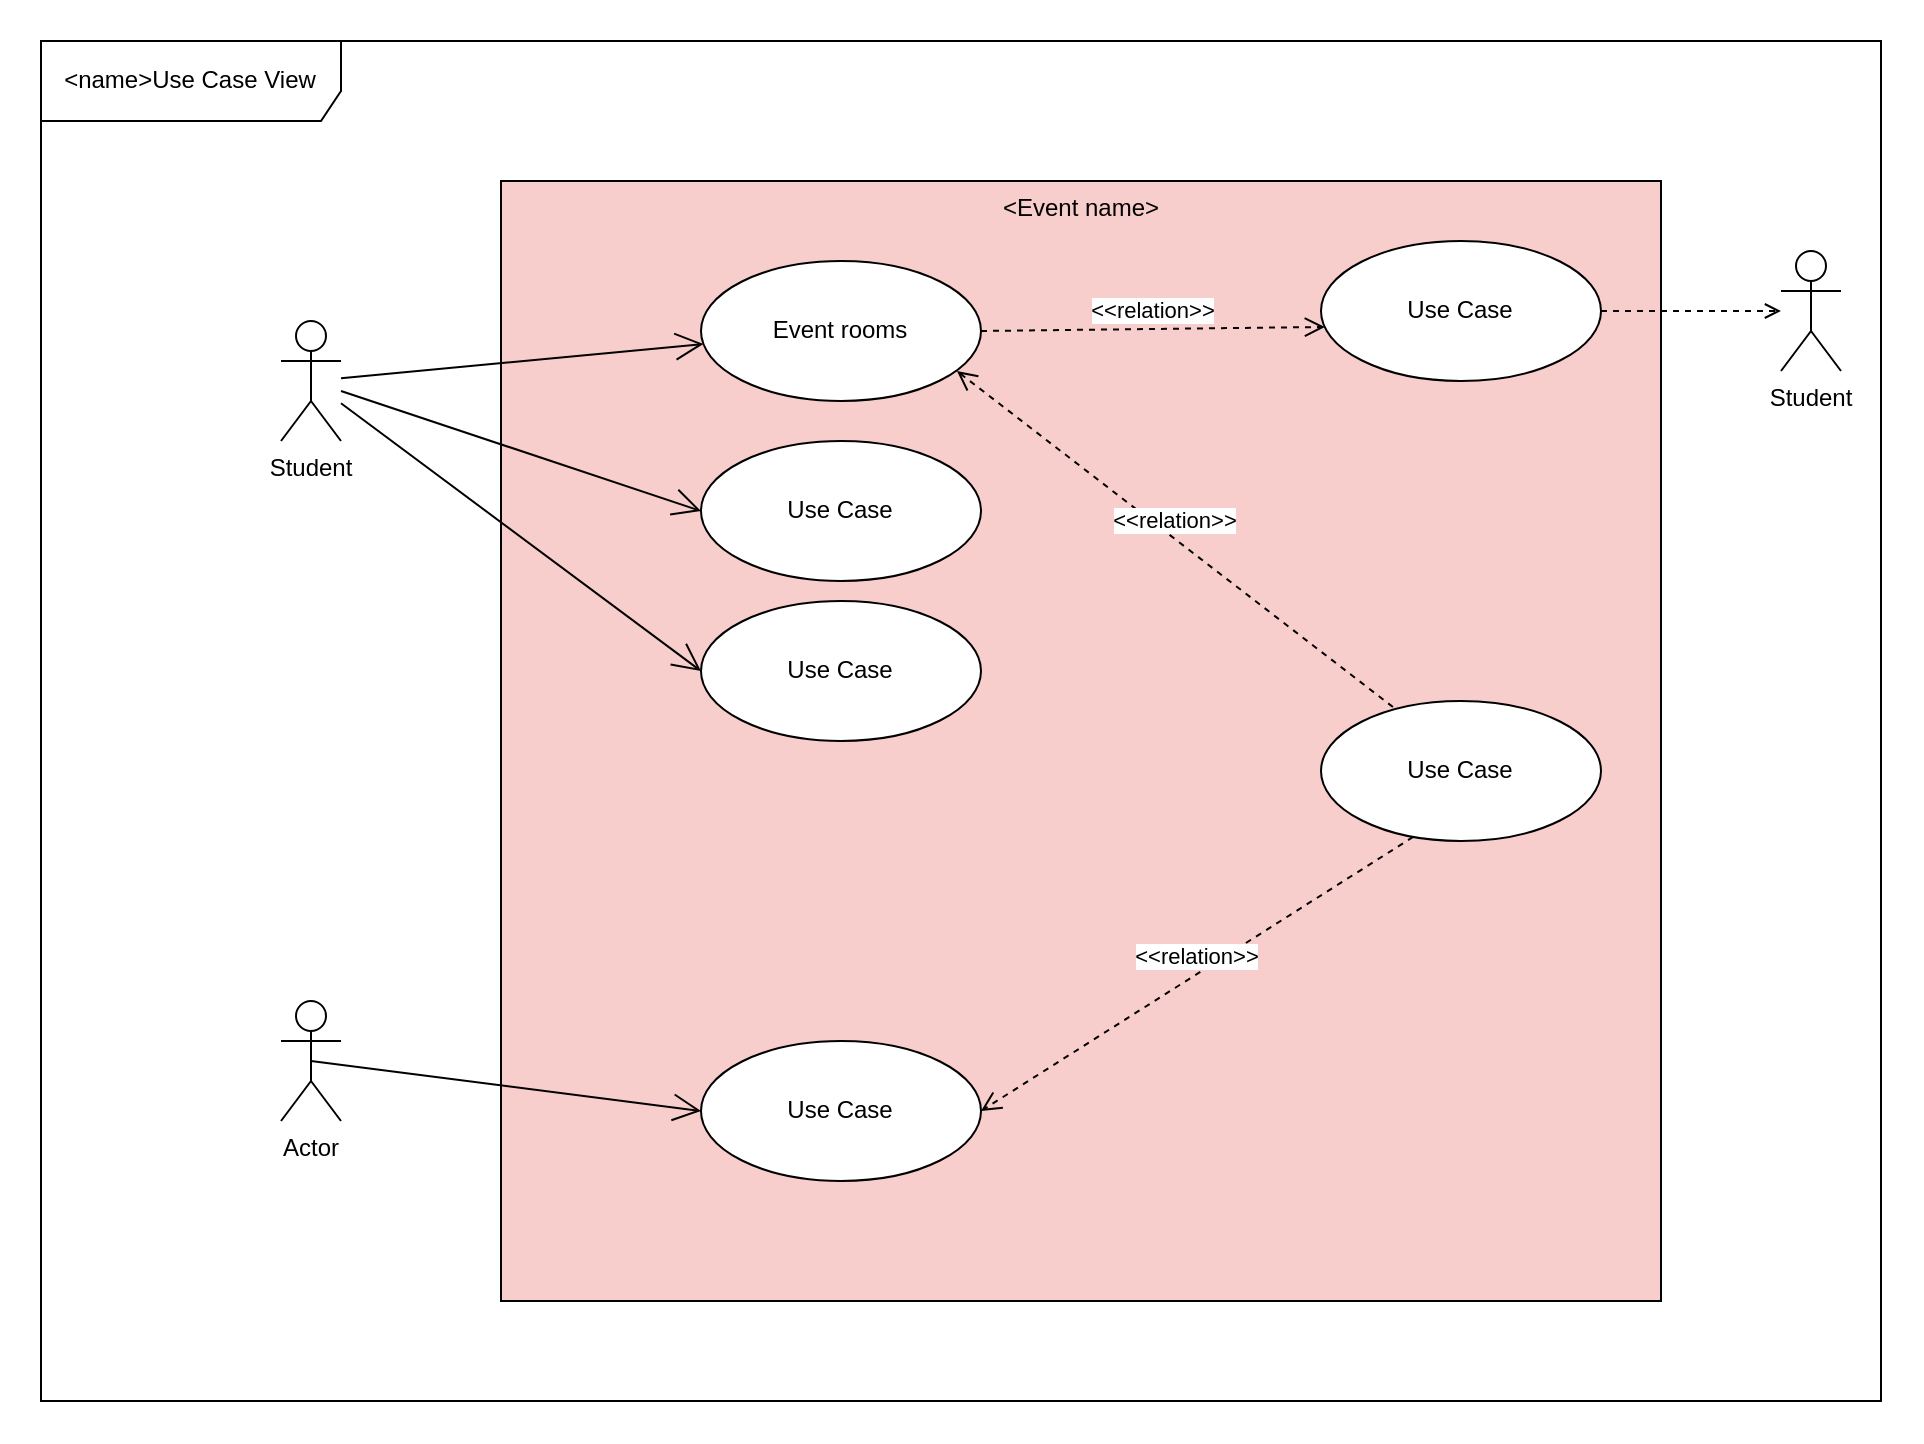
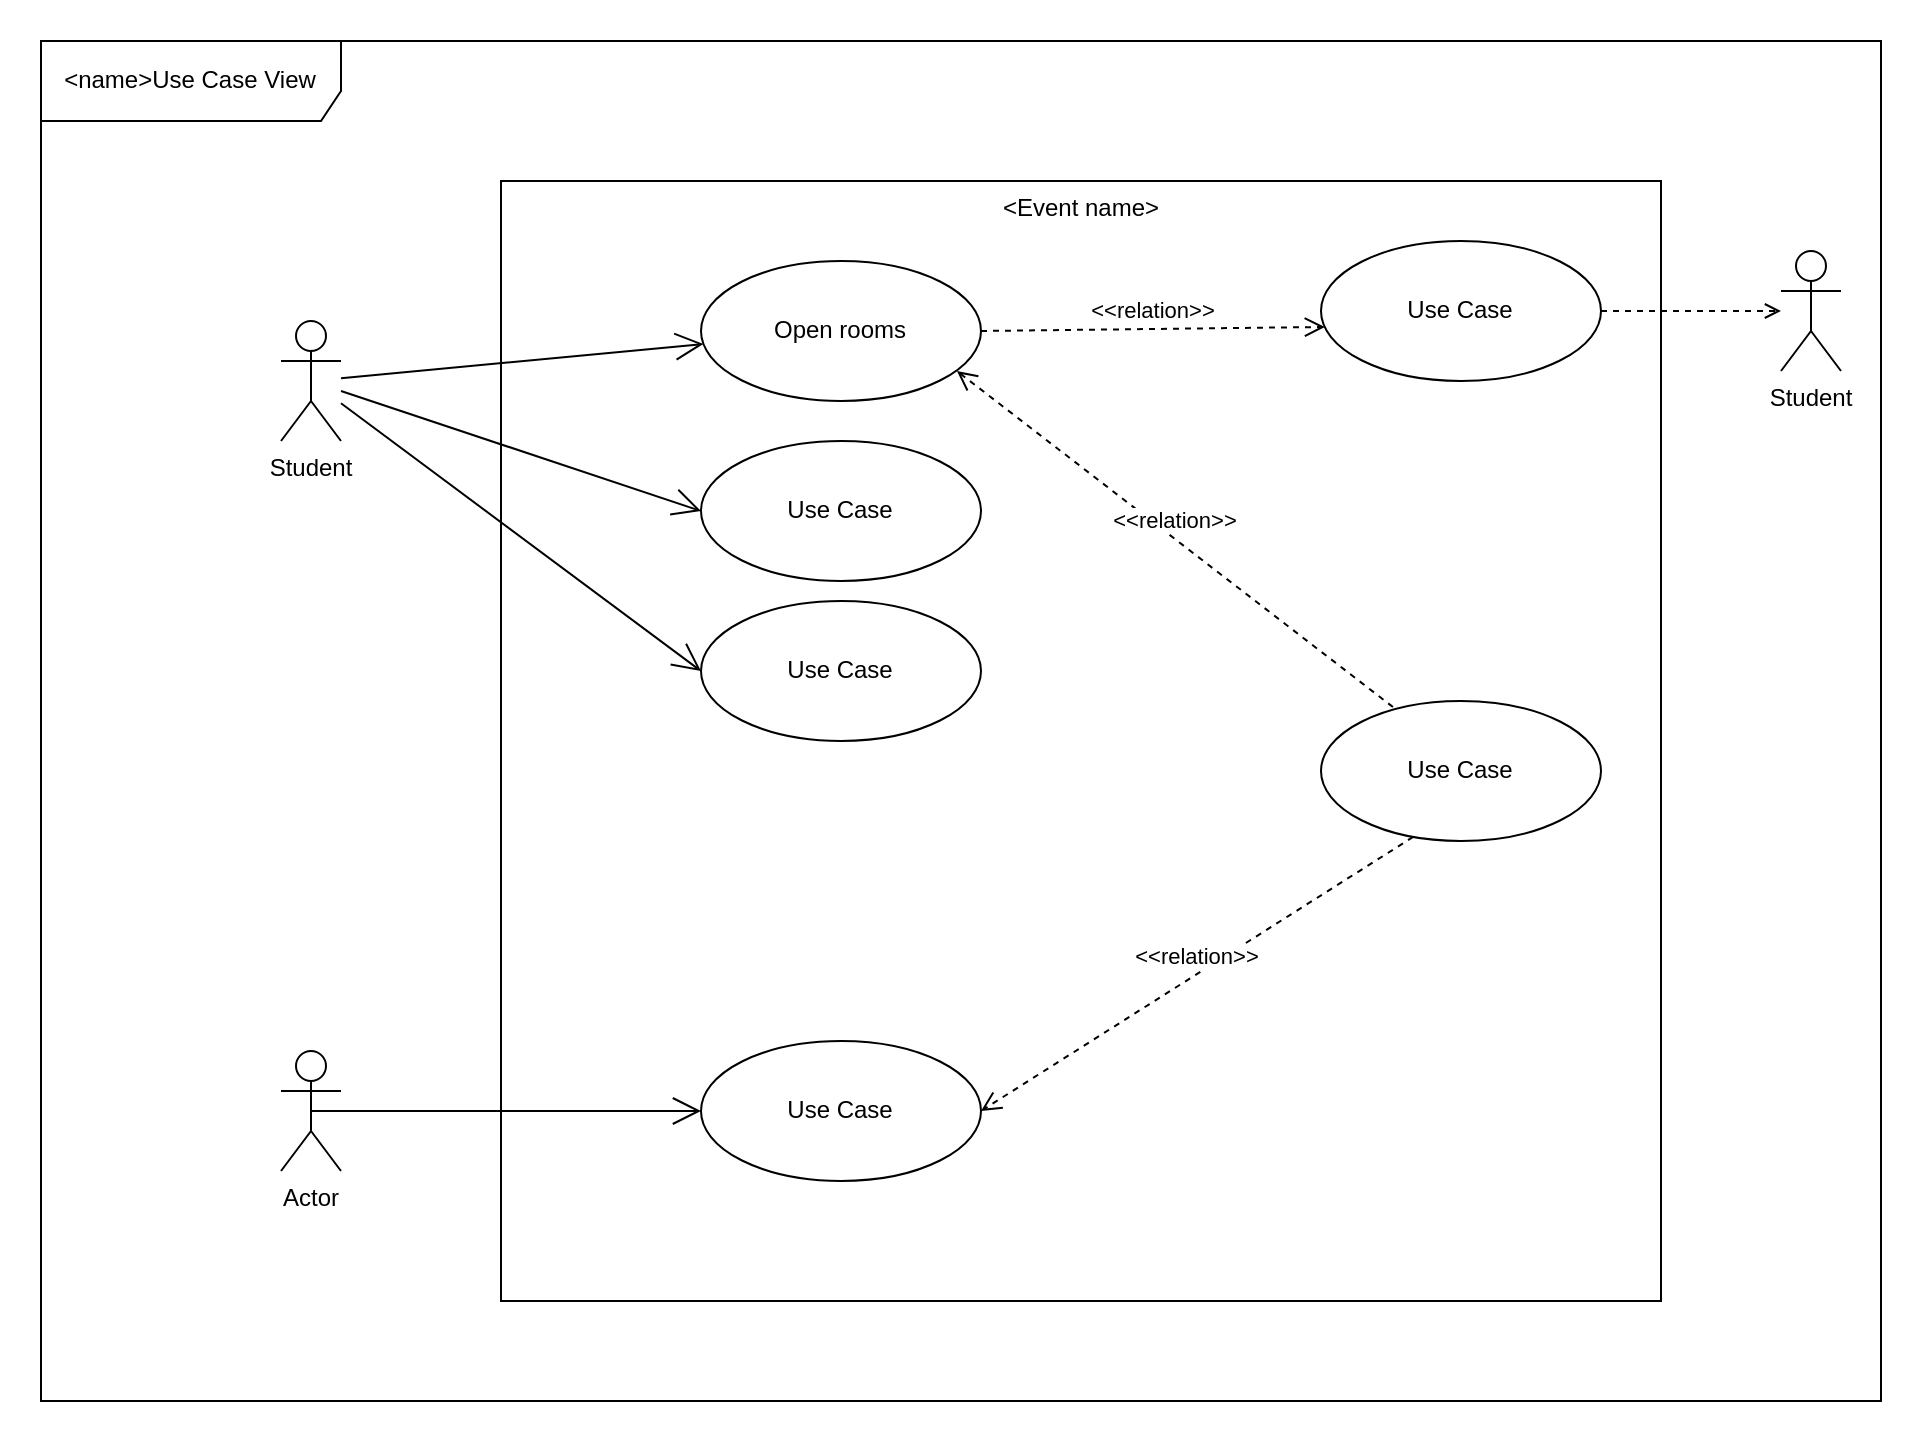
(841, 331) -> (841, 331)
(1081, 741) -> (1081, 741)
(311, 1061) -> (311, 1111)
